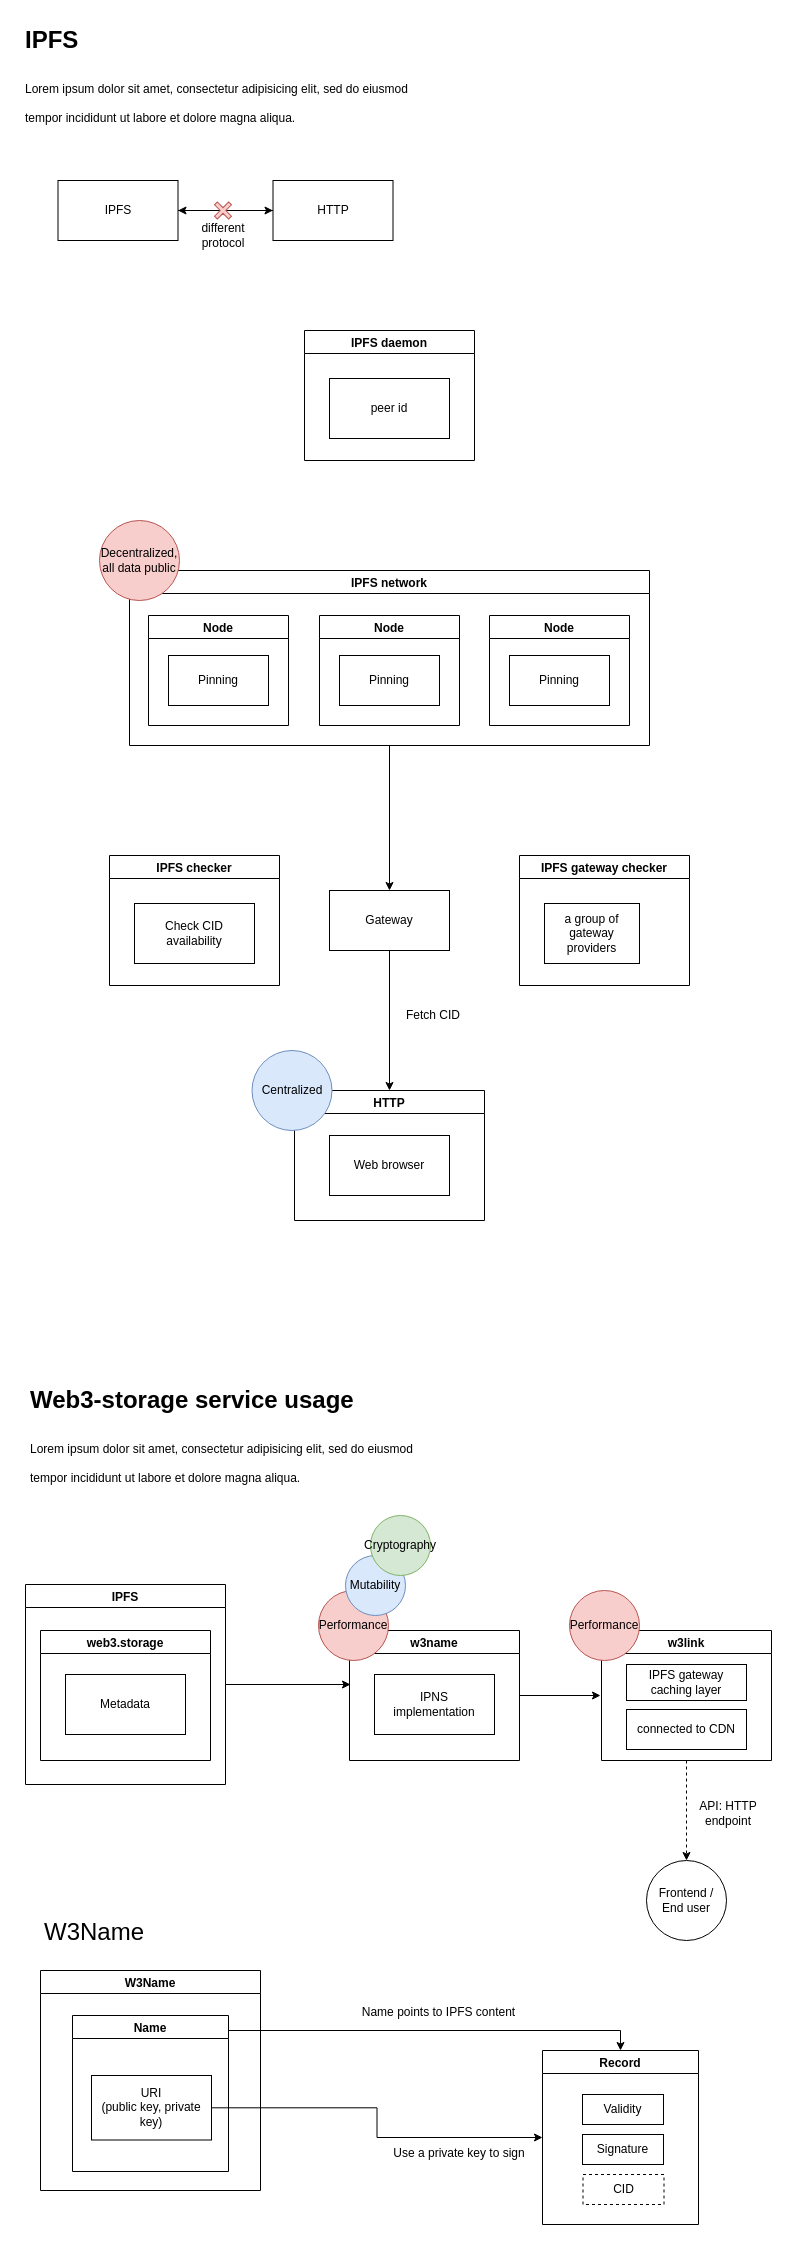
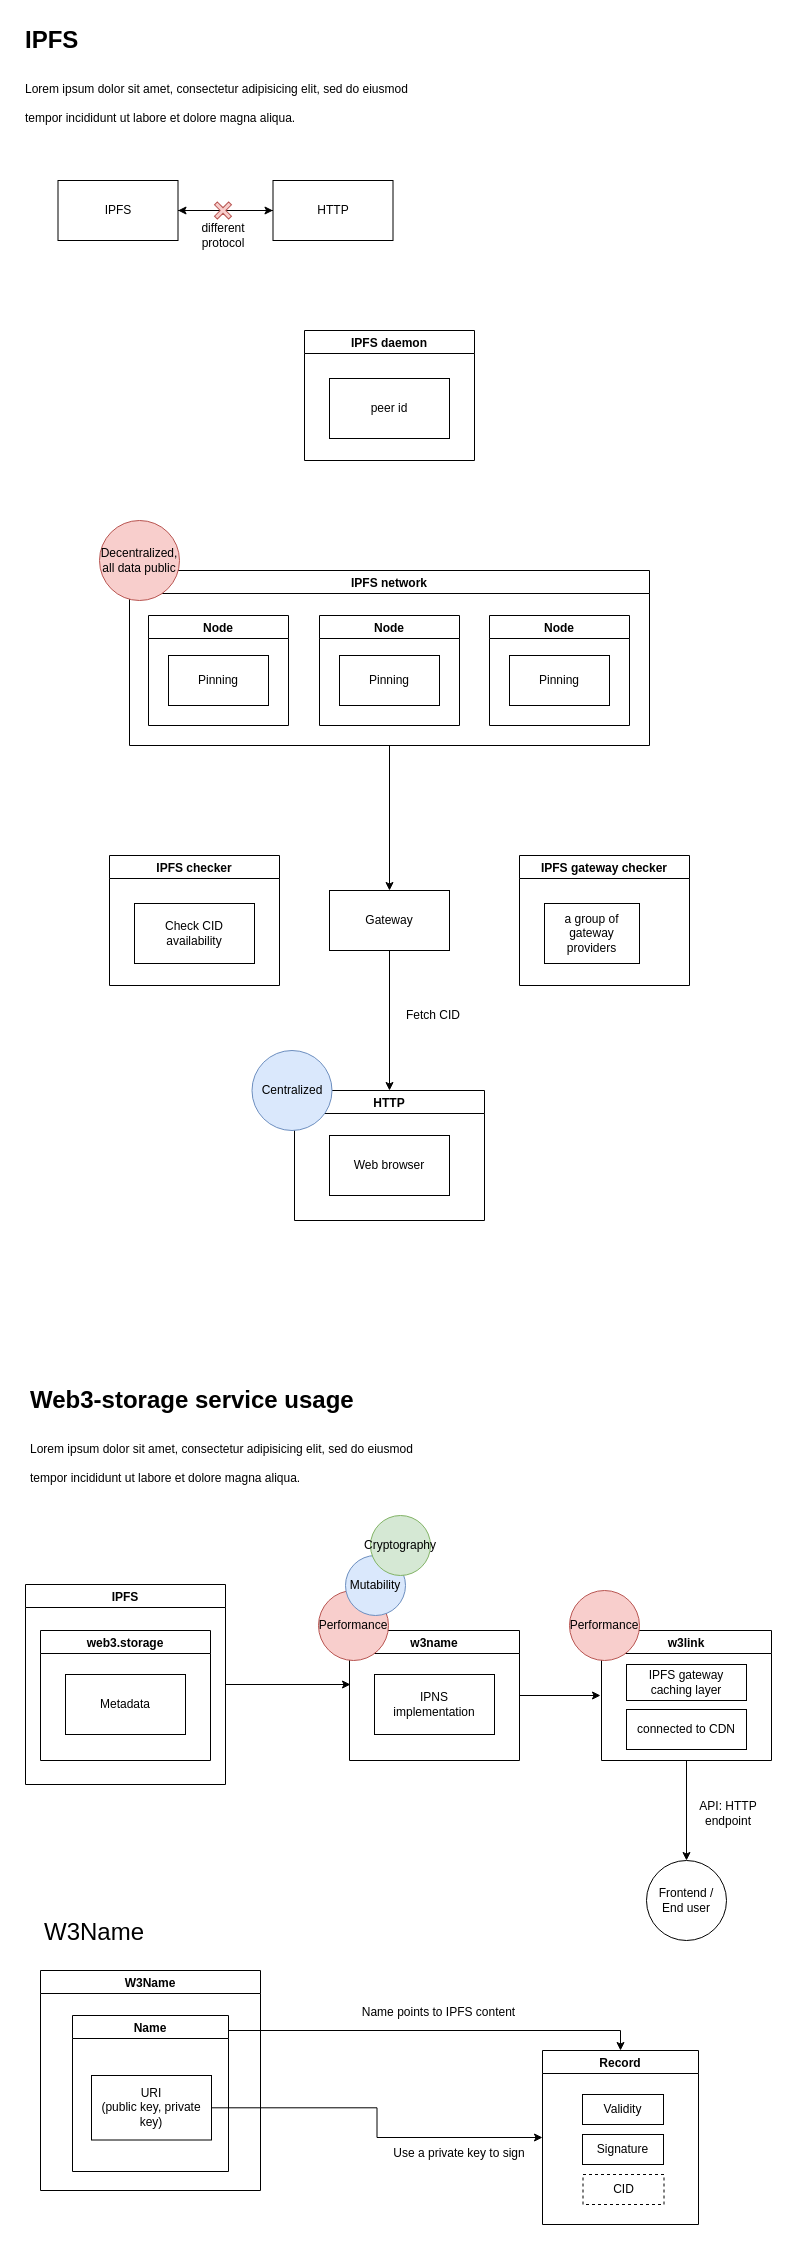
(687, 1807) -> (687, 1807)
